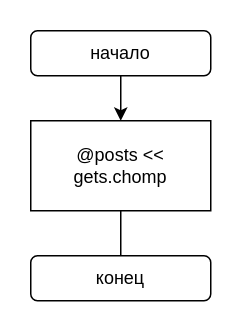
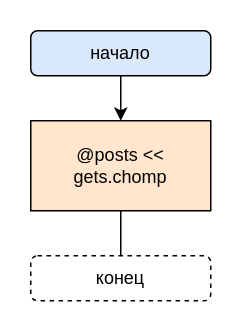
(121, 53) -> (121, 53)
(121, 166) -> (121, 166)
(121, 278) -> (121, 278)
